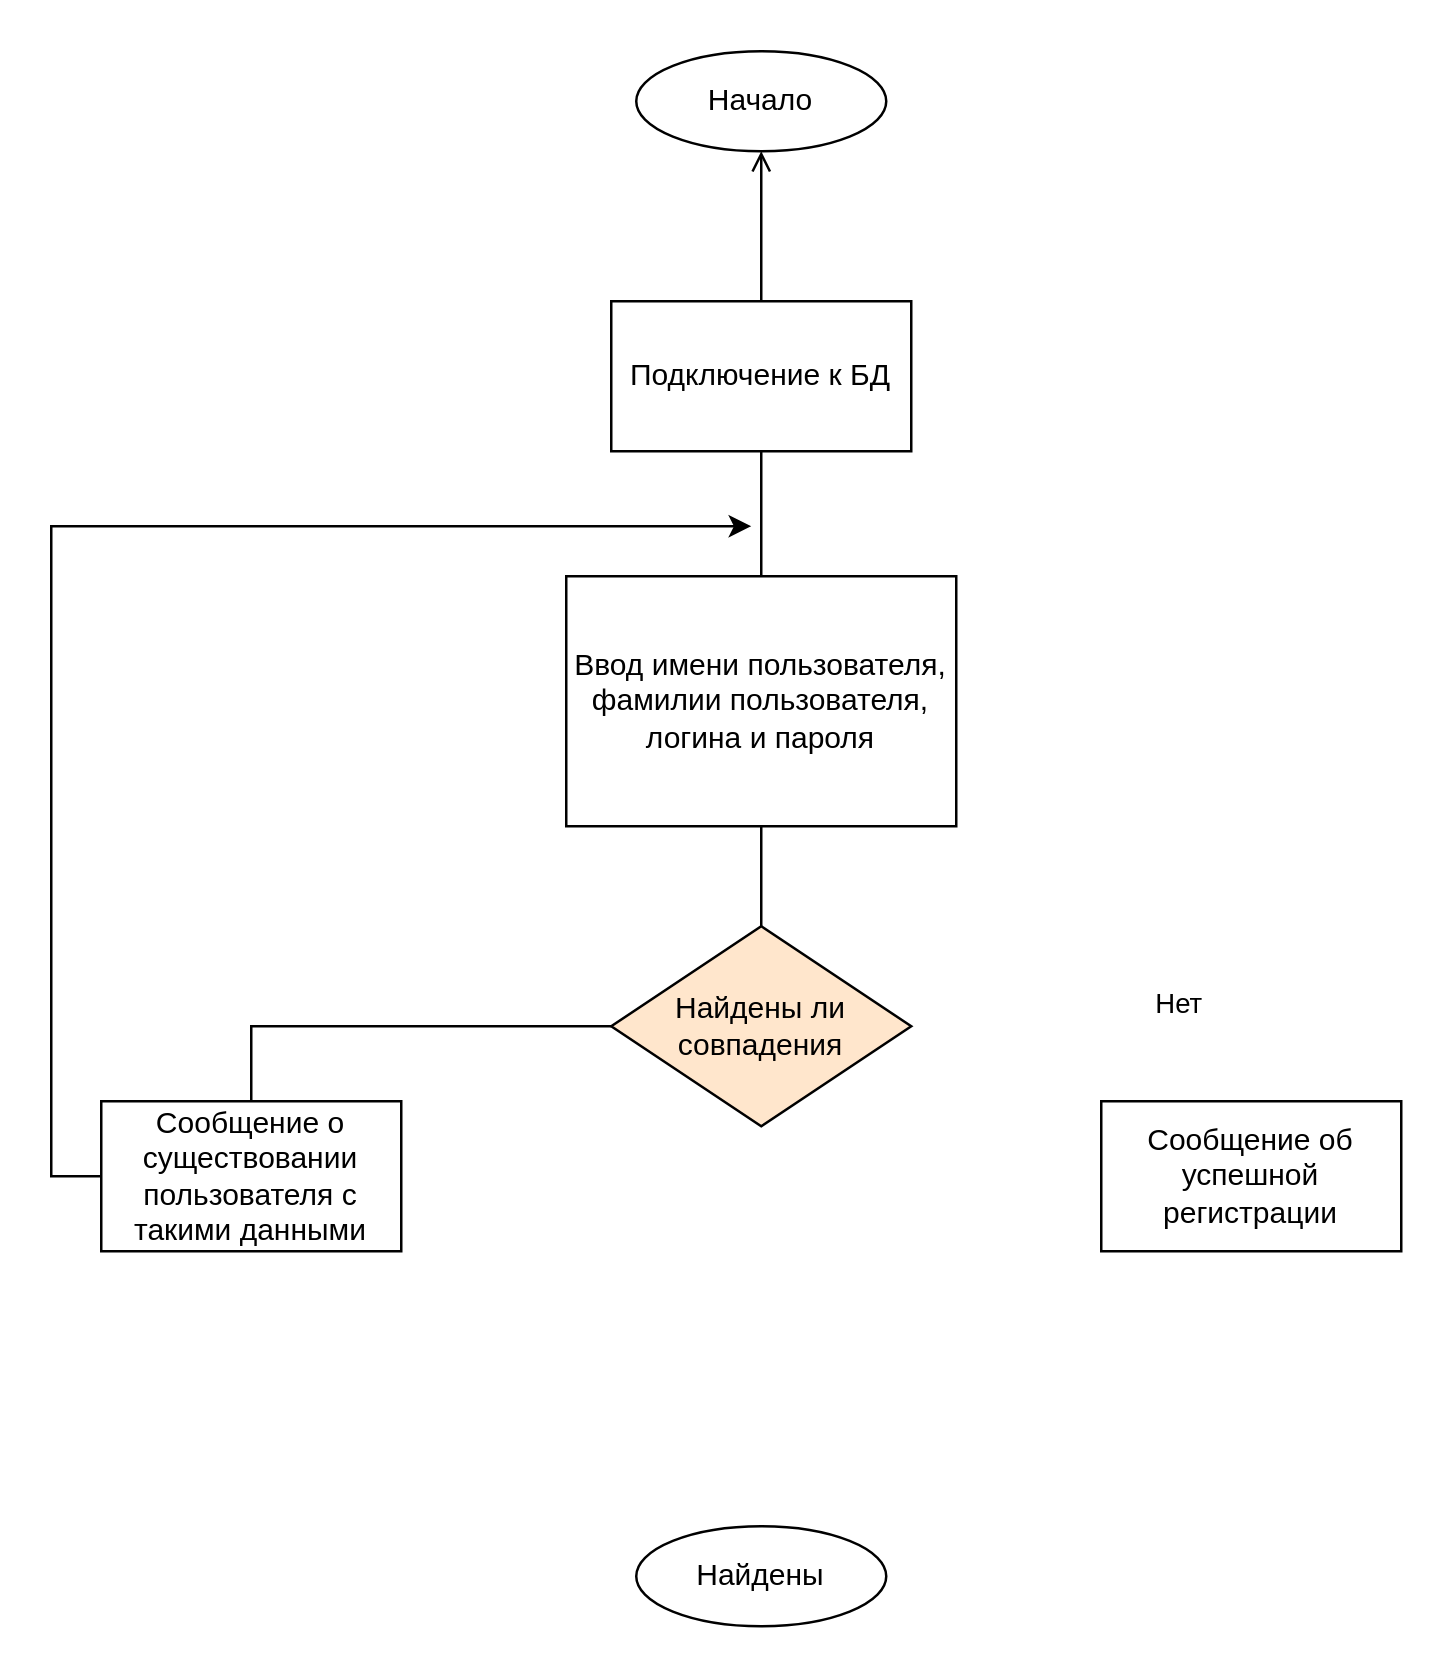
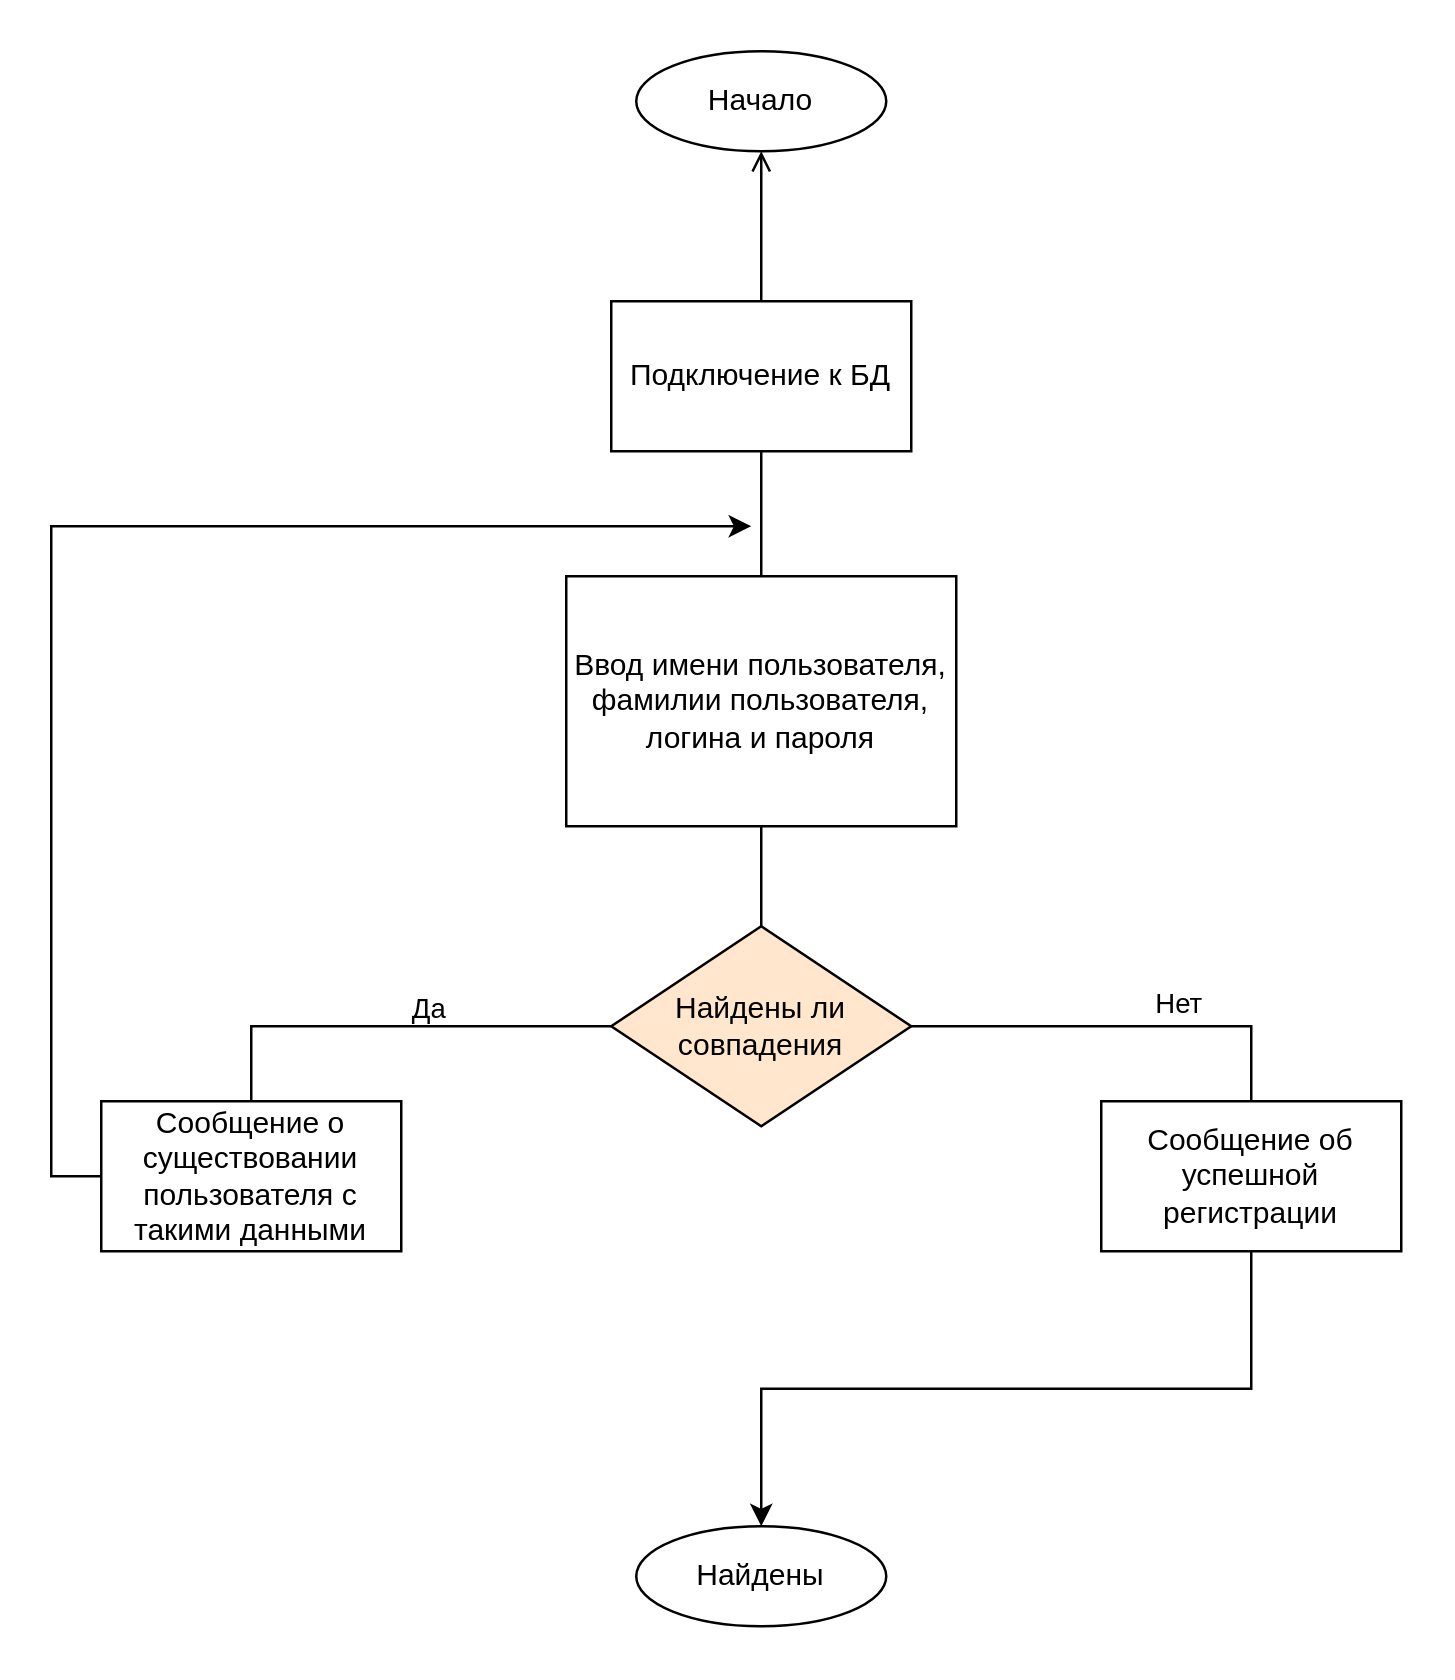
none -> (1118, 1026)
none -> (1014, 1389)
